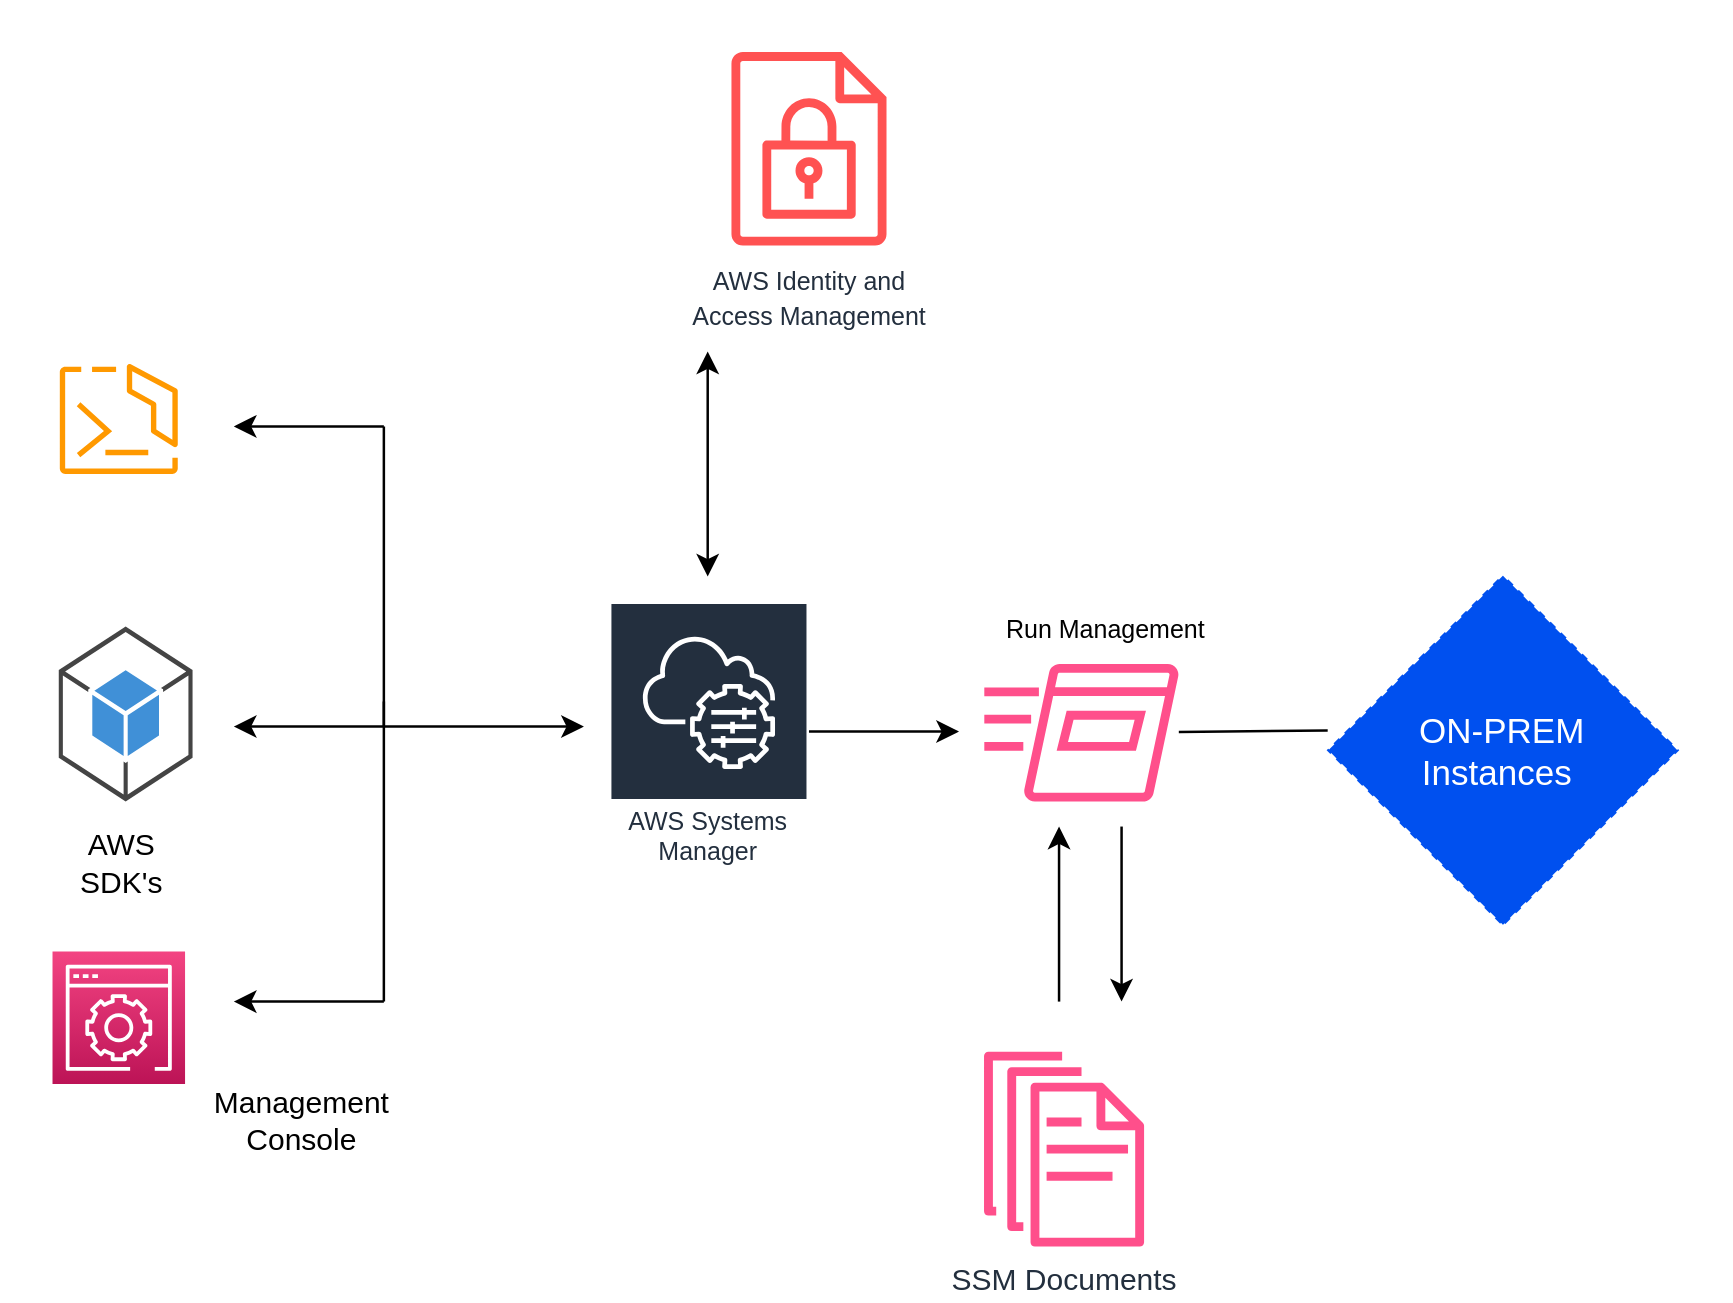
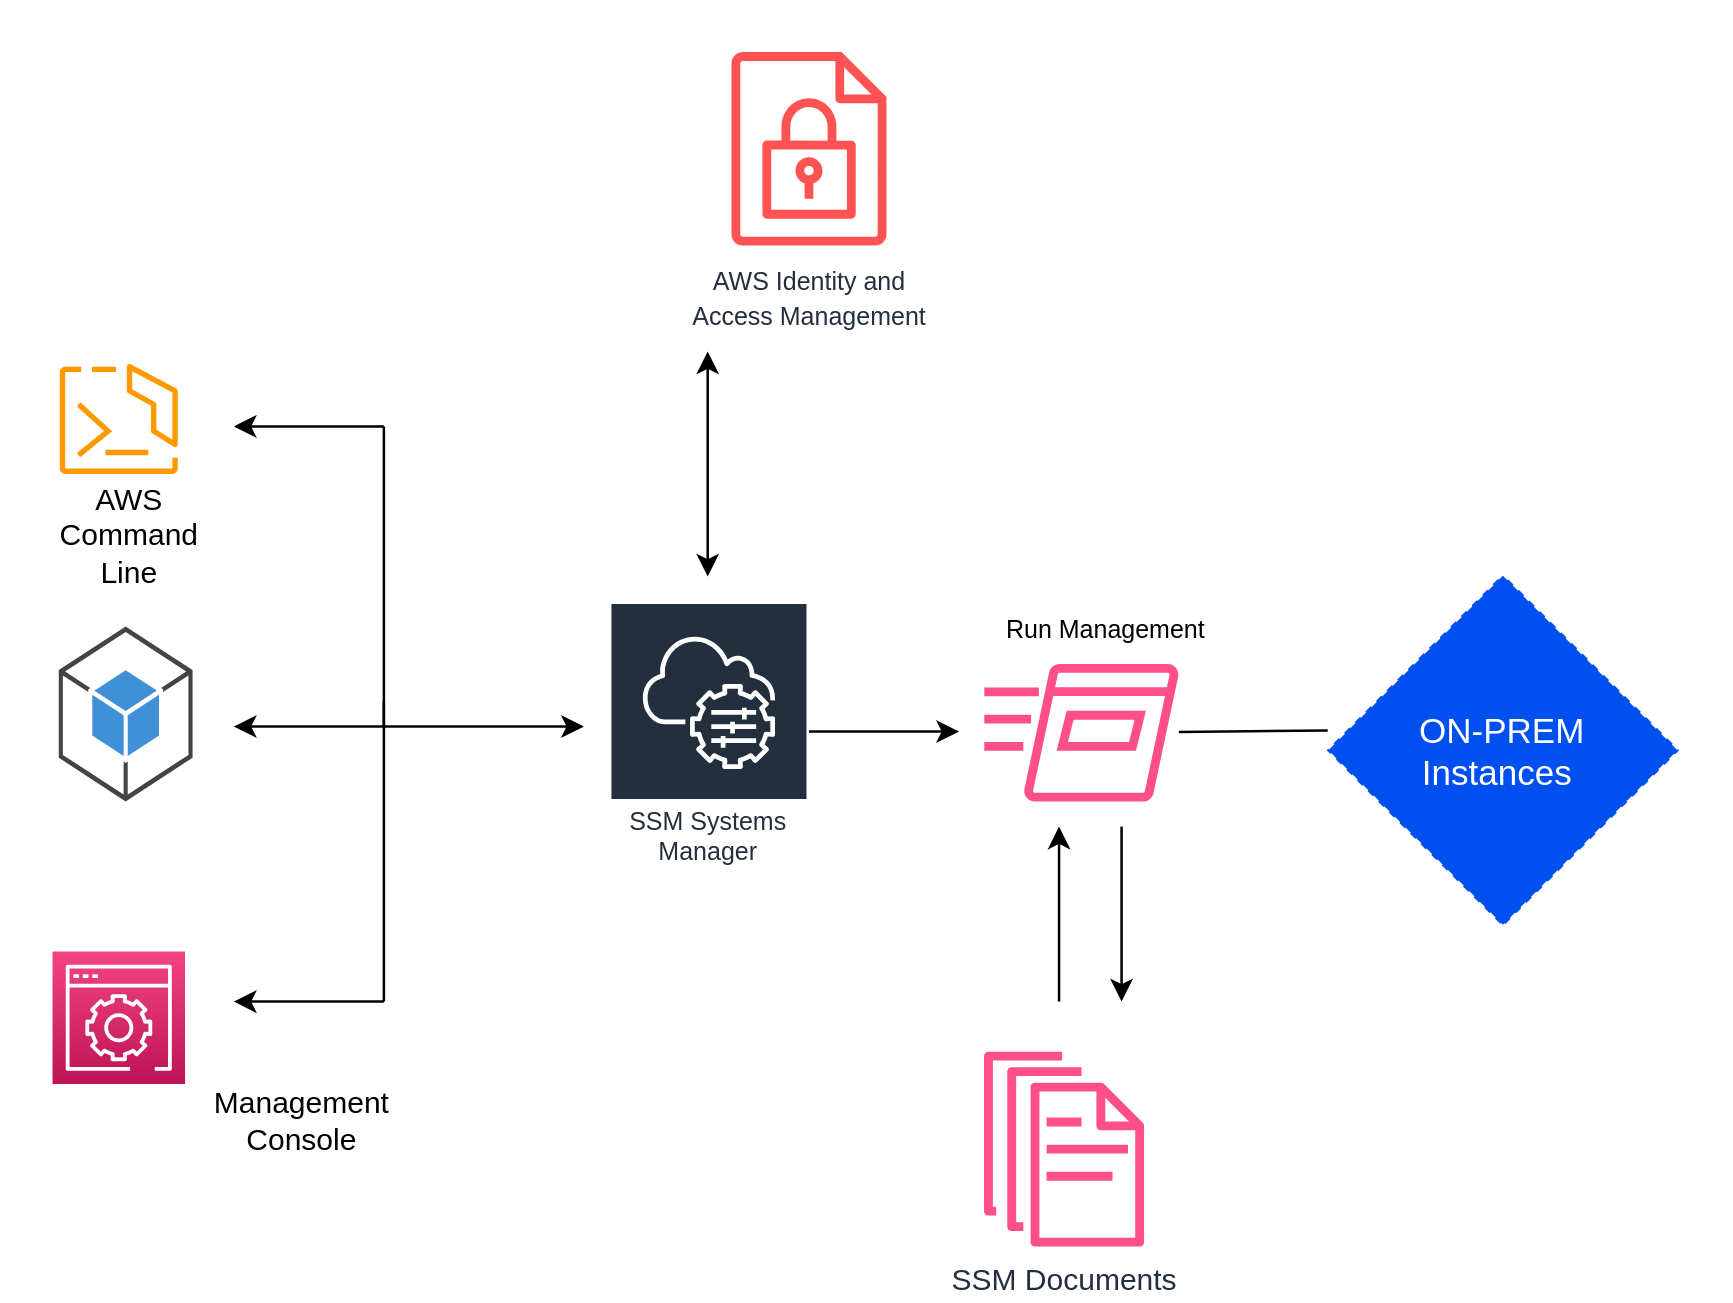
none -> (129, 536)
(709, 836) -> (709, 836)
(122, 864) -> none
